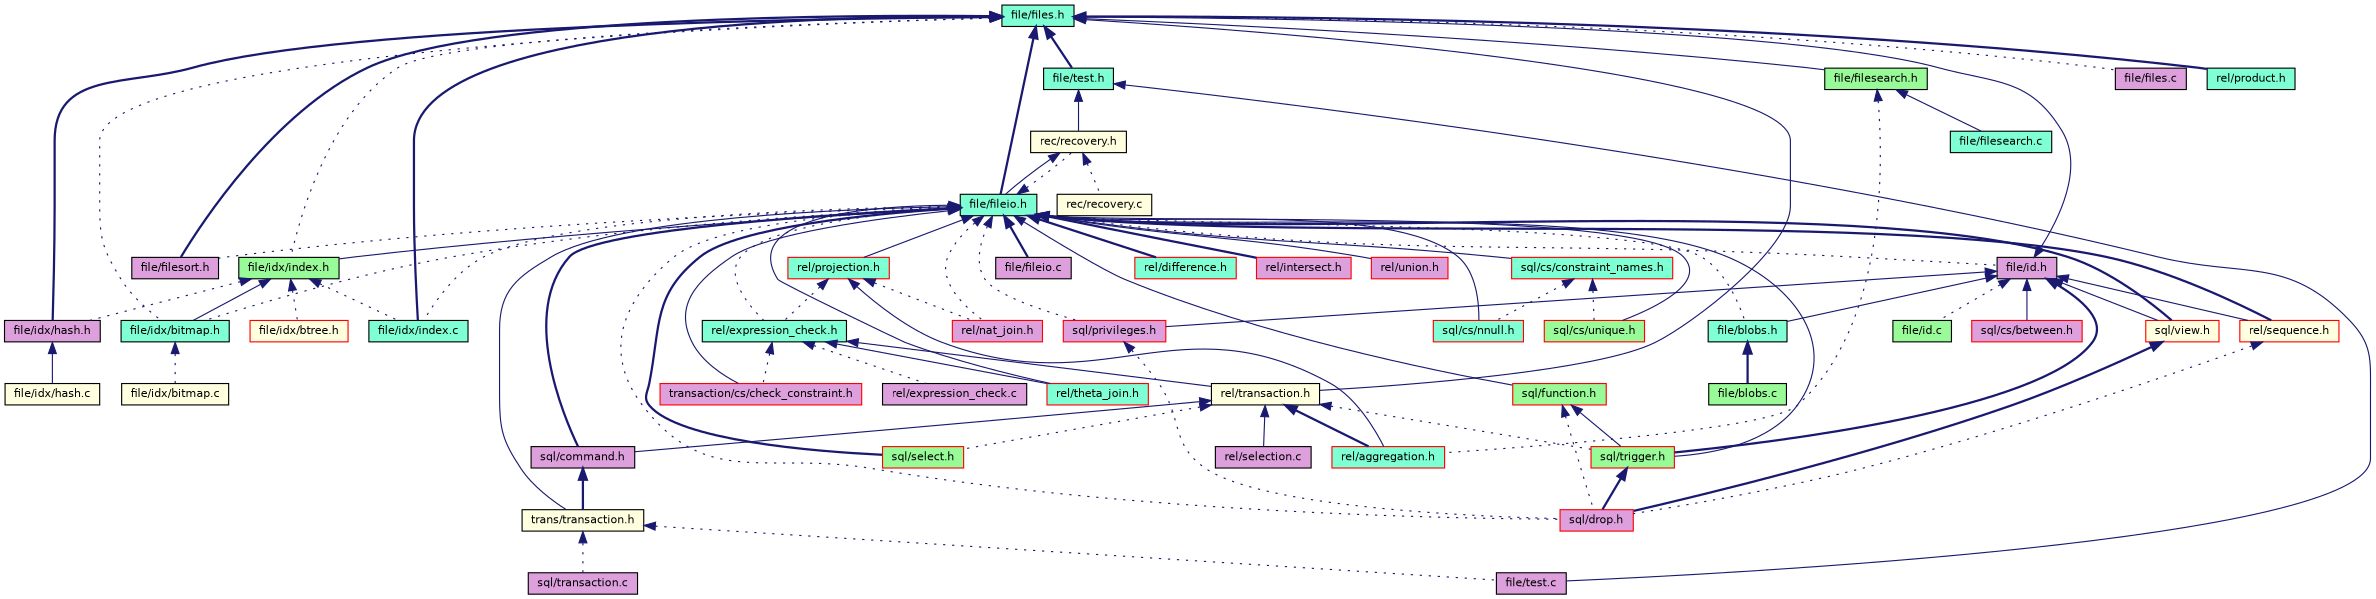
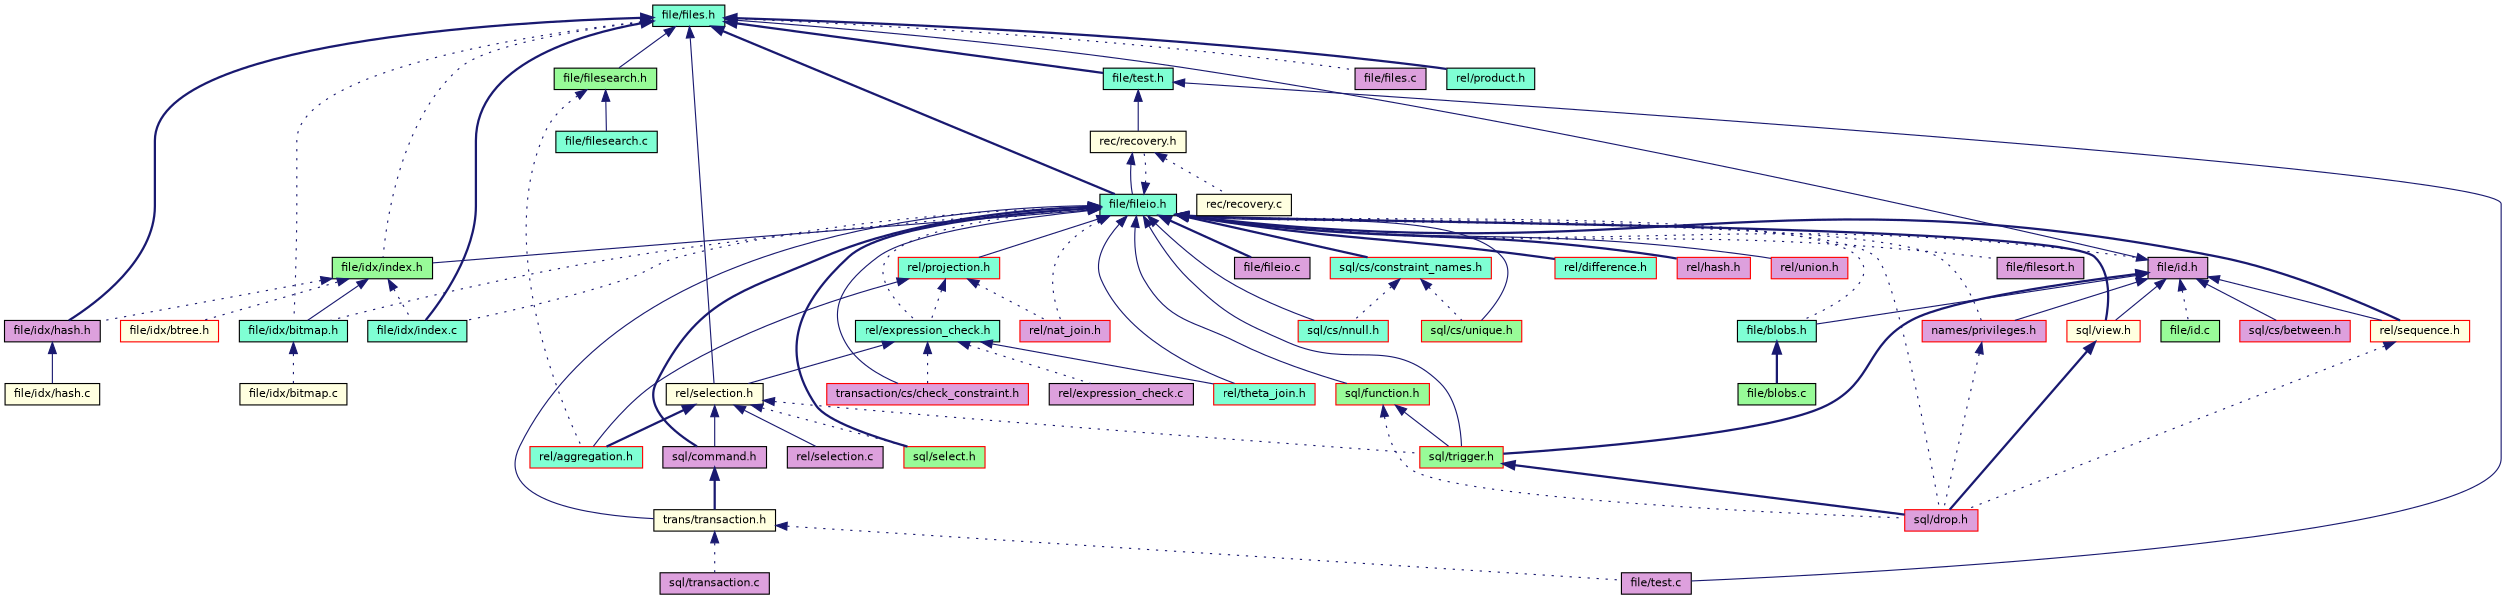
(367, 68) -> none
(1280, 241) -> (1278, 237)
(1304, 268) -> (1714, 268)
(1115, 331) -> (1984, 331)
(1265, 394) -> (715, 394)
